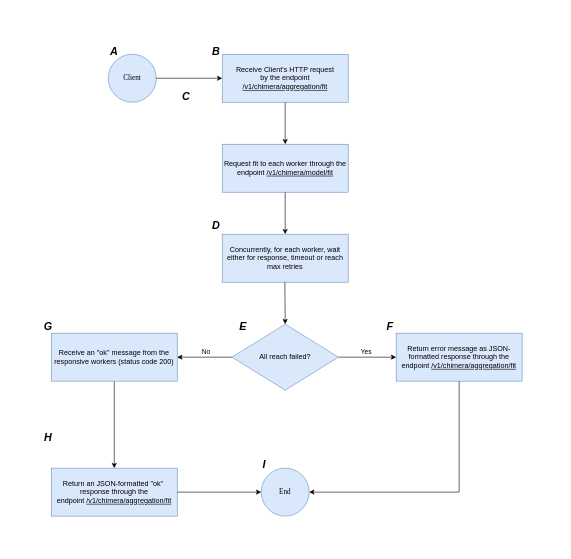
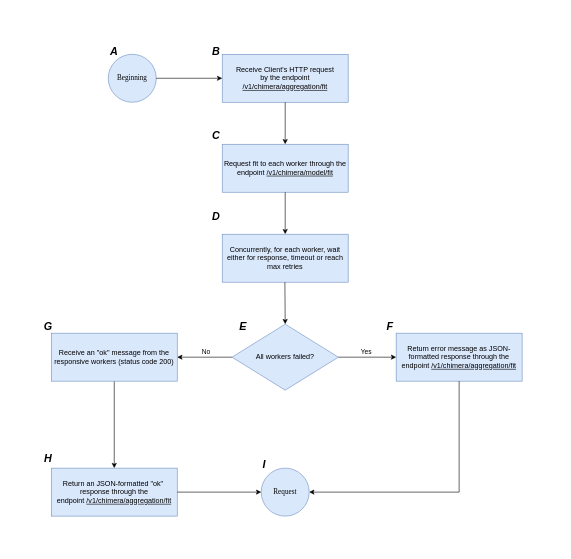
(132, 78) -> (132, 78)
(186, 96) -> (216, 135)
(216, 225) -> (216, 216)
(285, 357) -> (285, 357)
(48, 438) -> (48, 459)
(285, 492) -> (285, 492)
